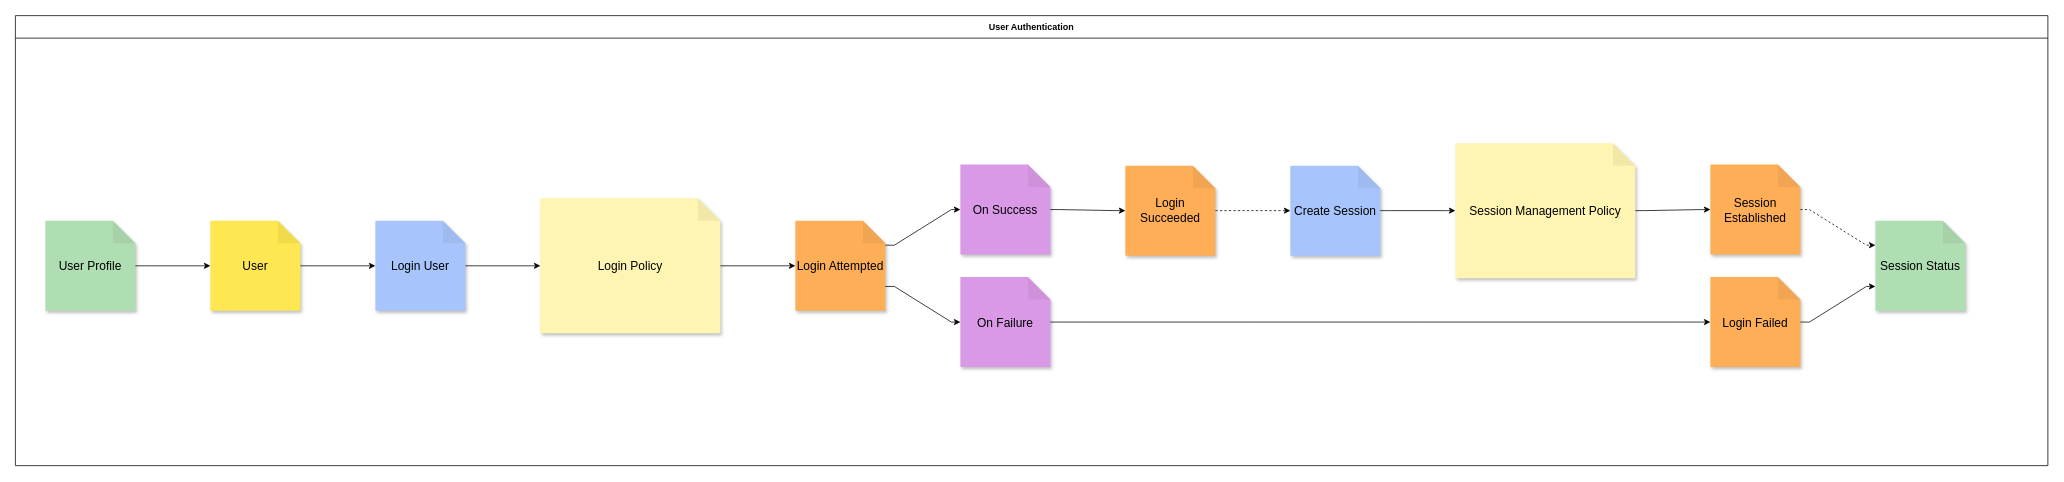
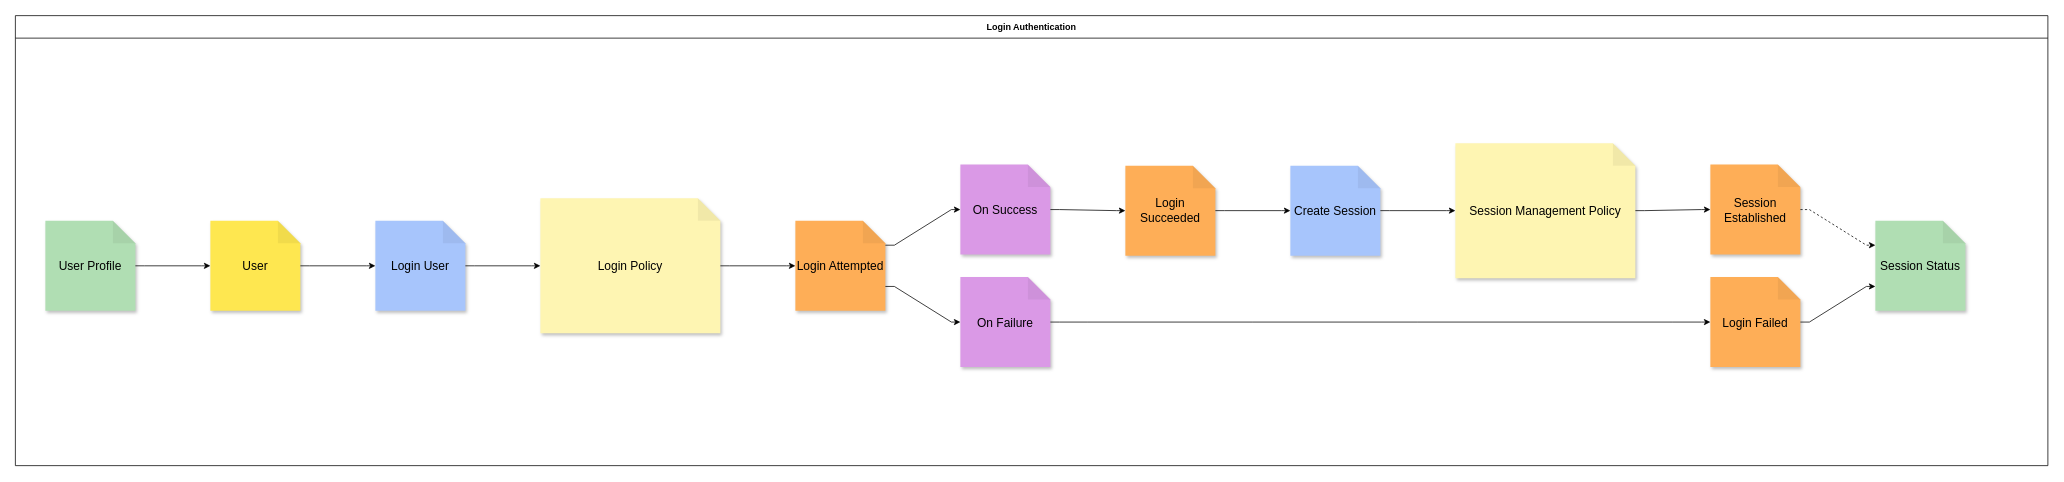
(1031, 27) -> (1031, 27)
(1249, 210) -> (1249, 210)
